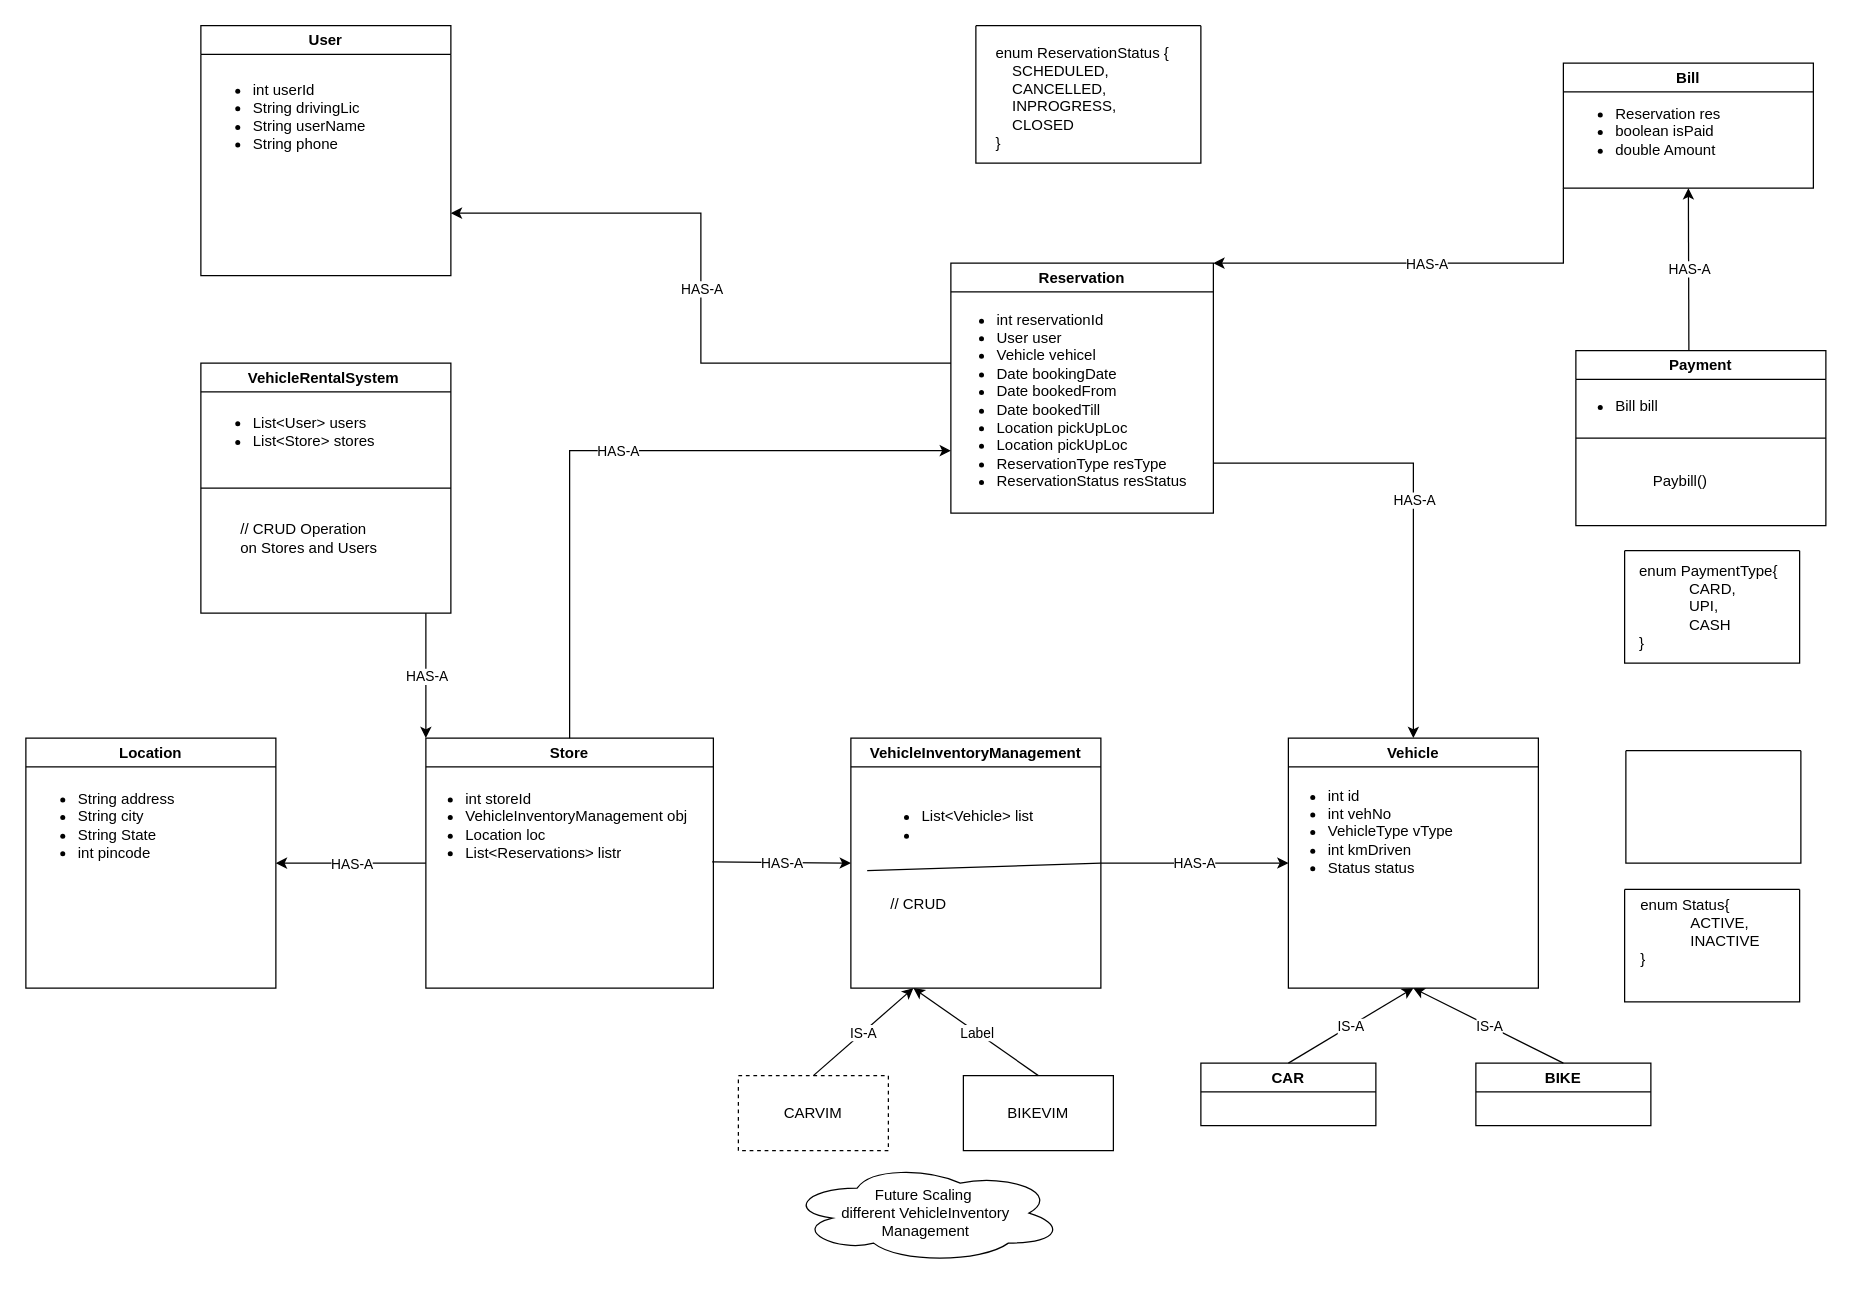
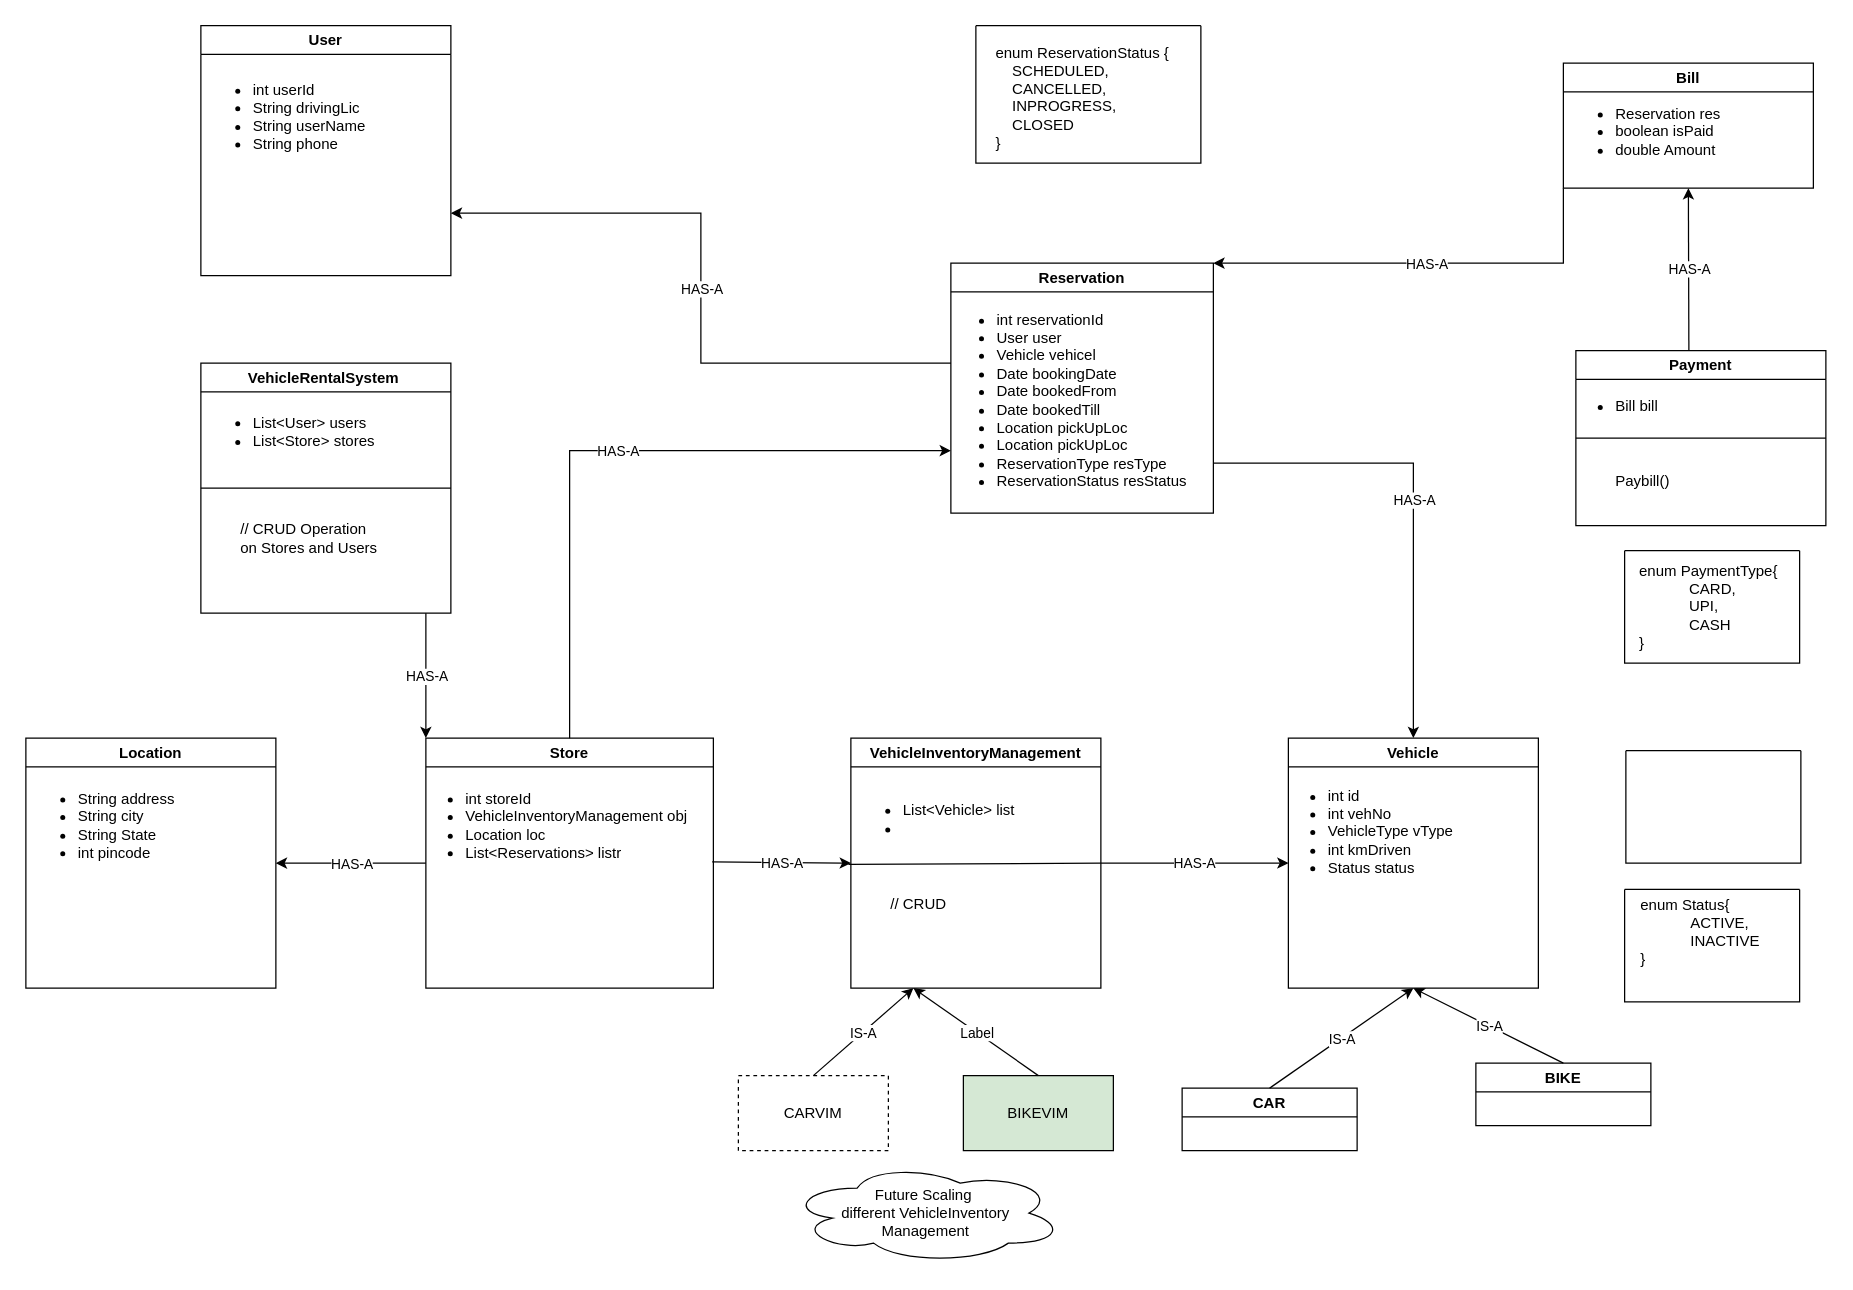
(1694, 482) -> (1657, 482)
(963, 826) -> (944, 819)
(1288, 1094) -> (1269, 1119)
(1038, 1113) -> (1038, 1113)
